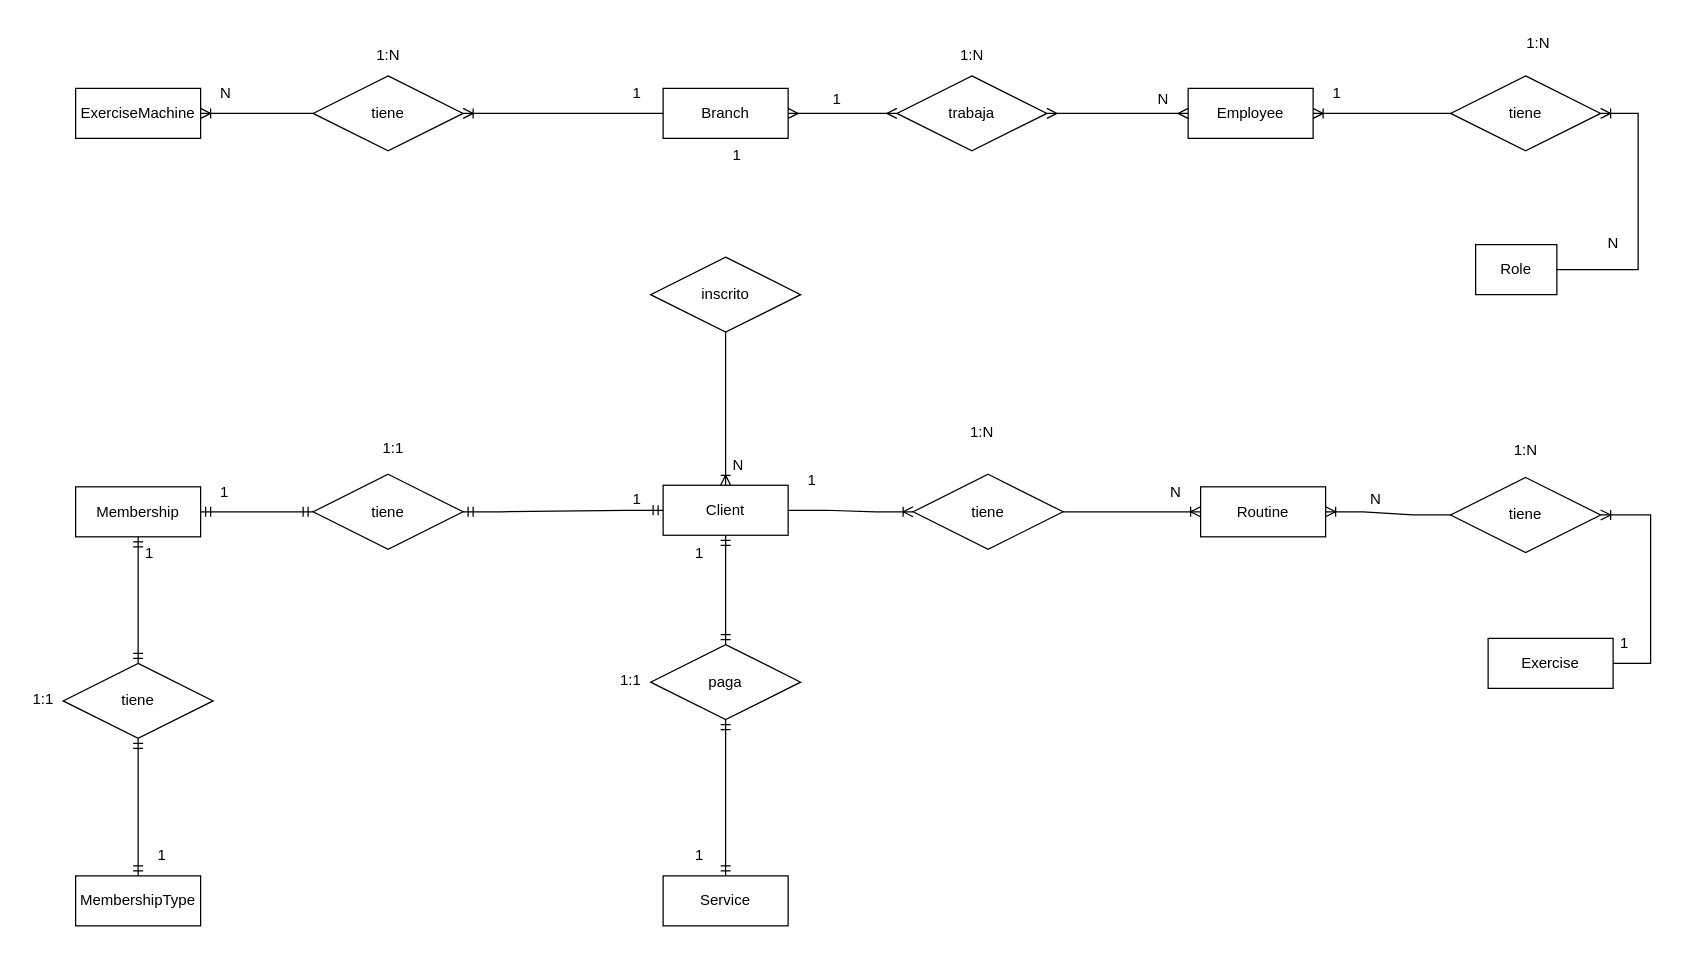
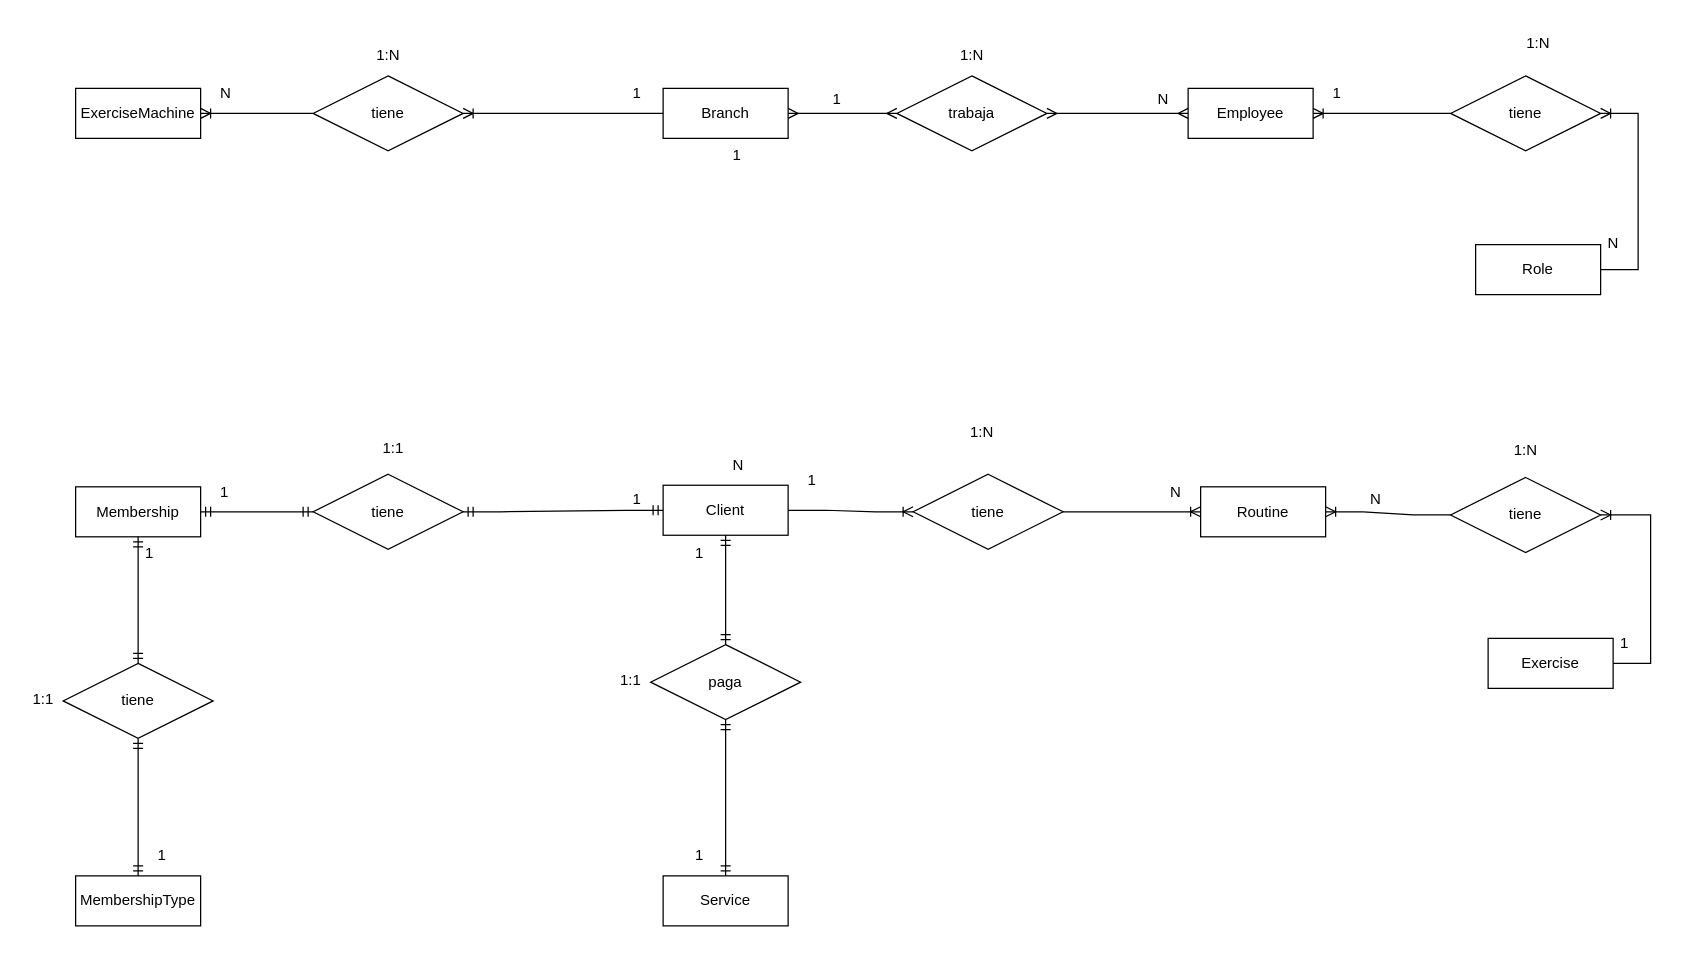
(1516, 269) -> (1538, 269)
(726, 294) -> none
(726, 408) -> none
